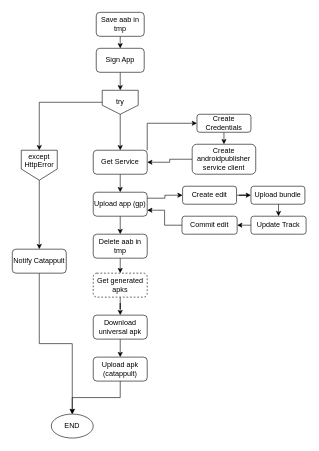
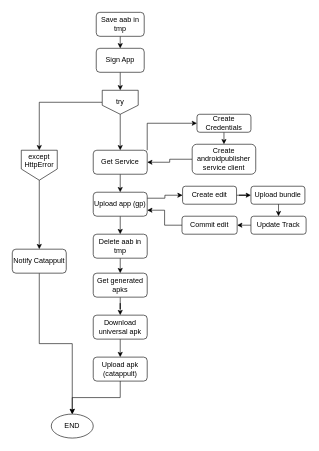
(120, 285) -> (120, 285)
